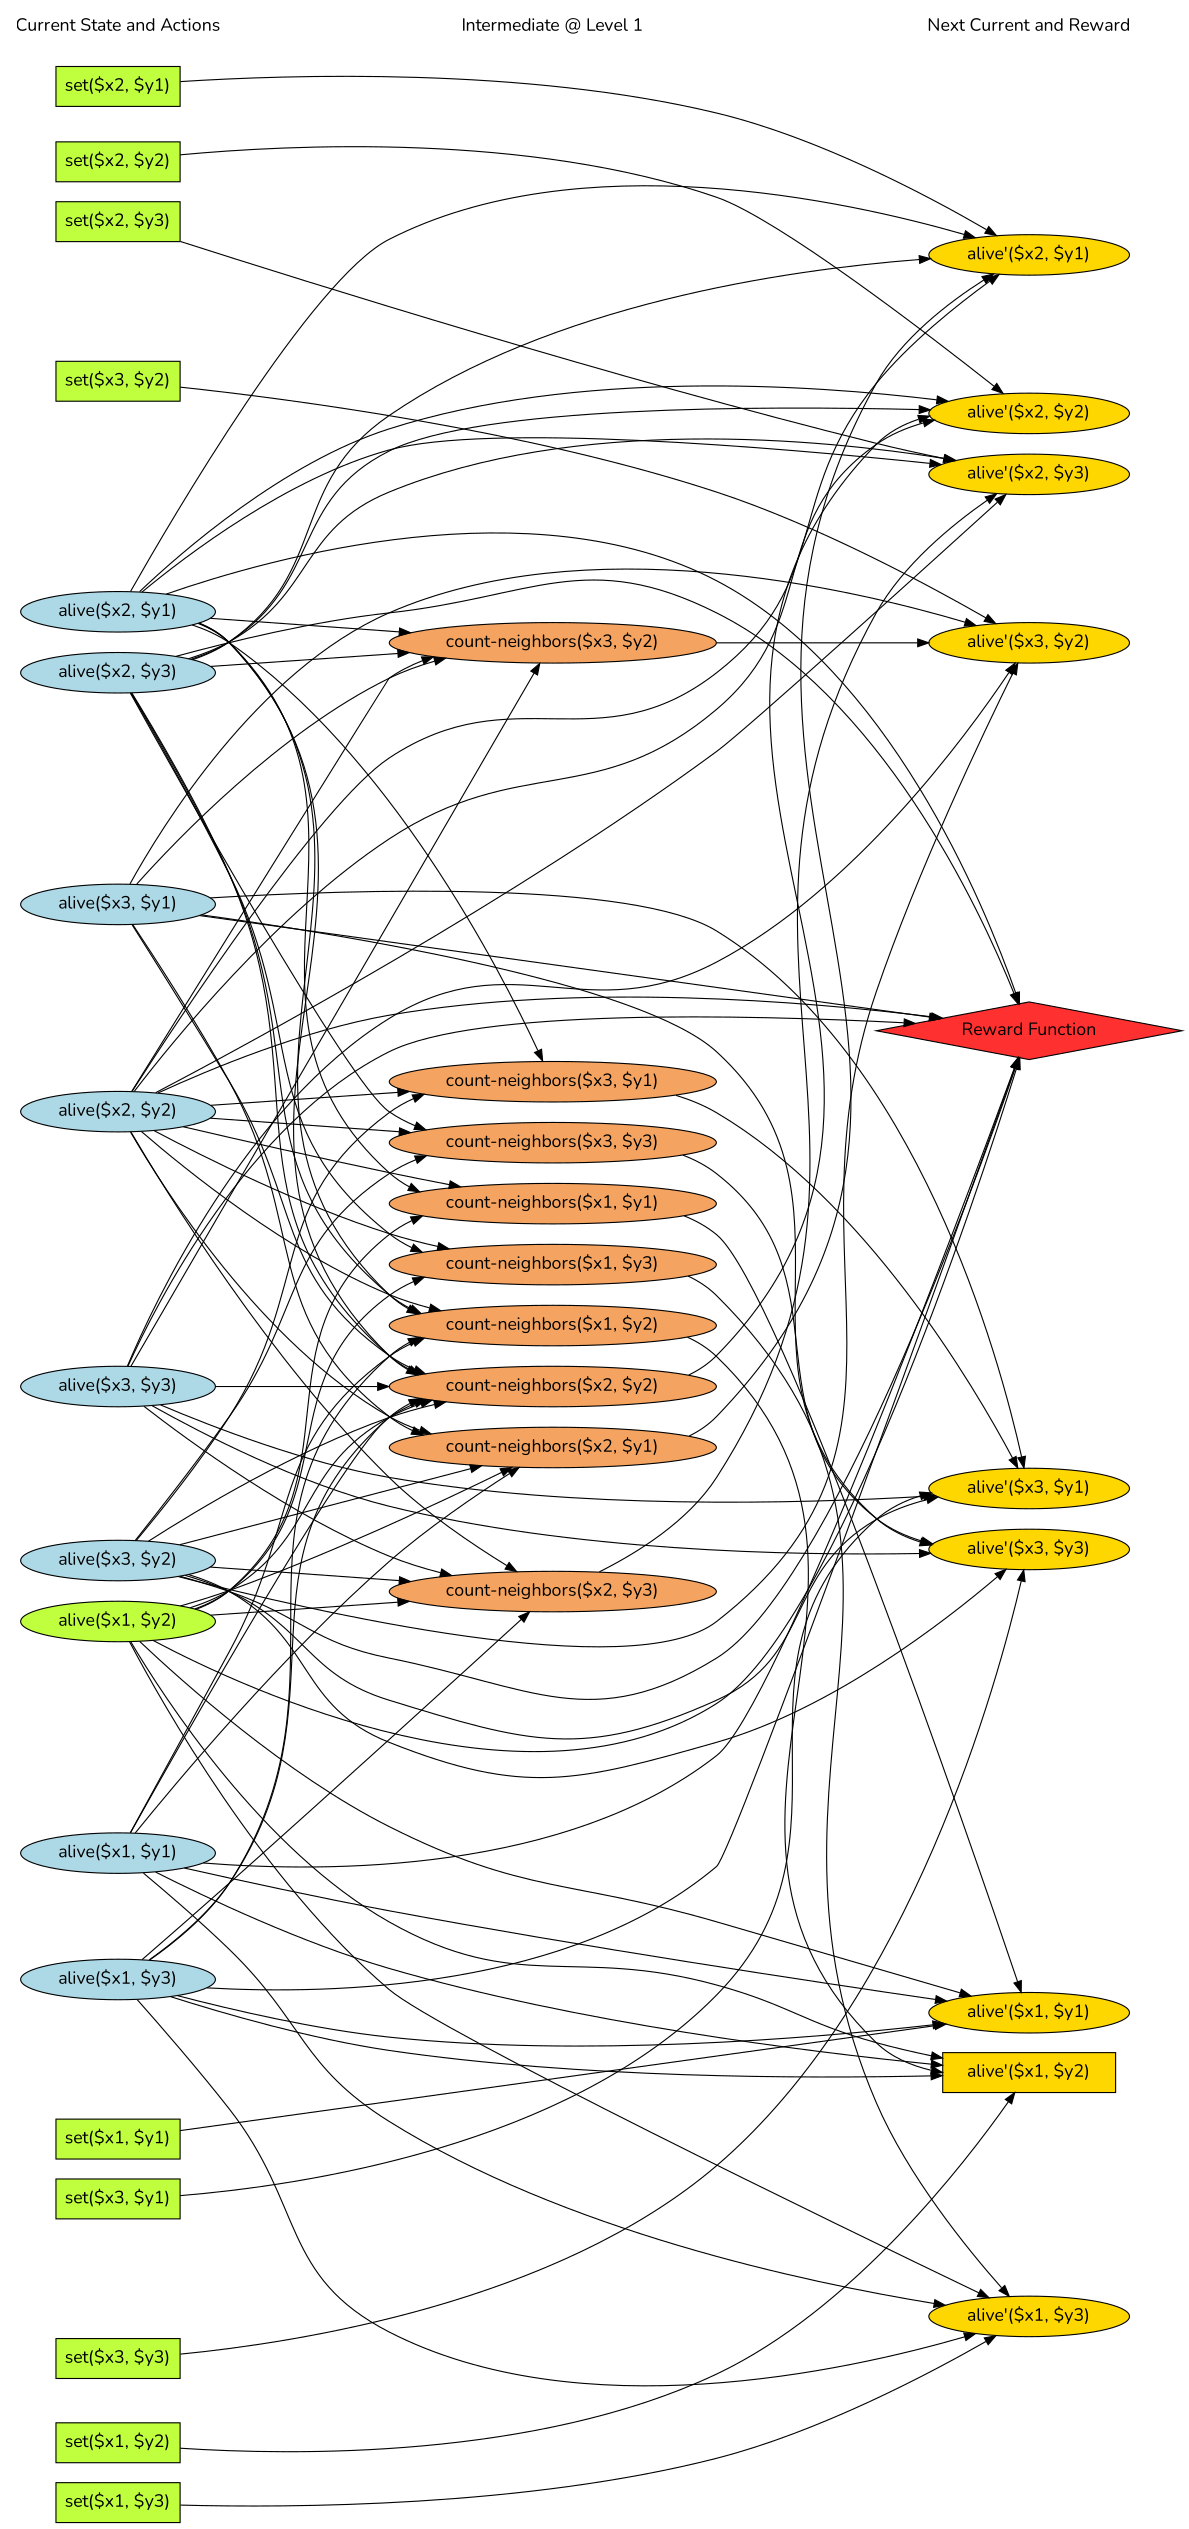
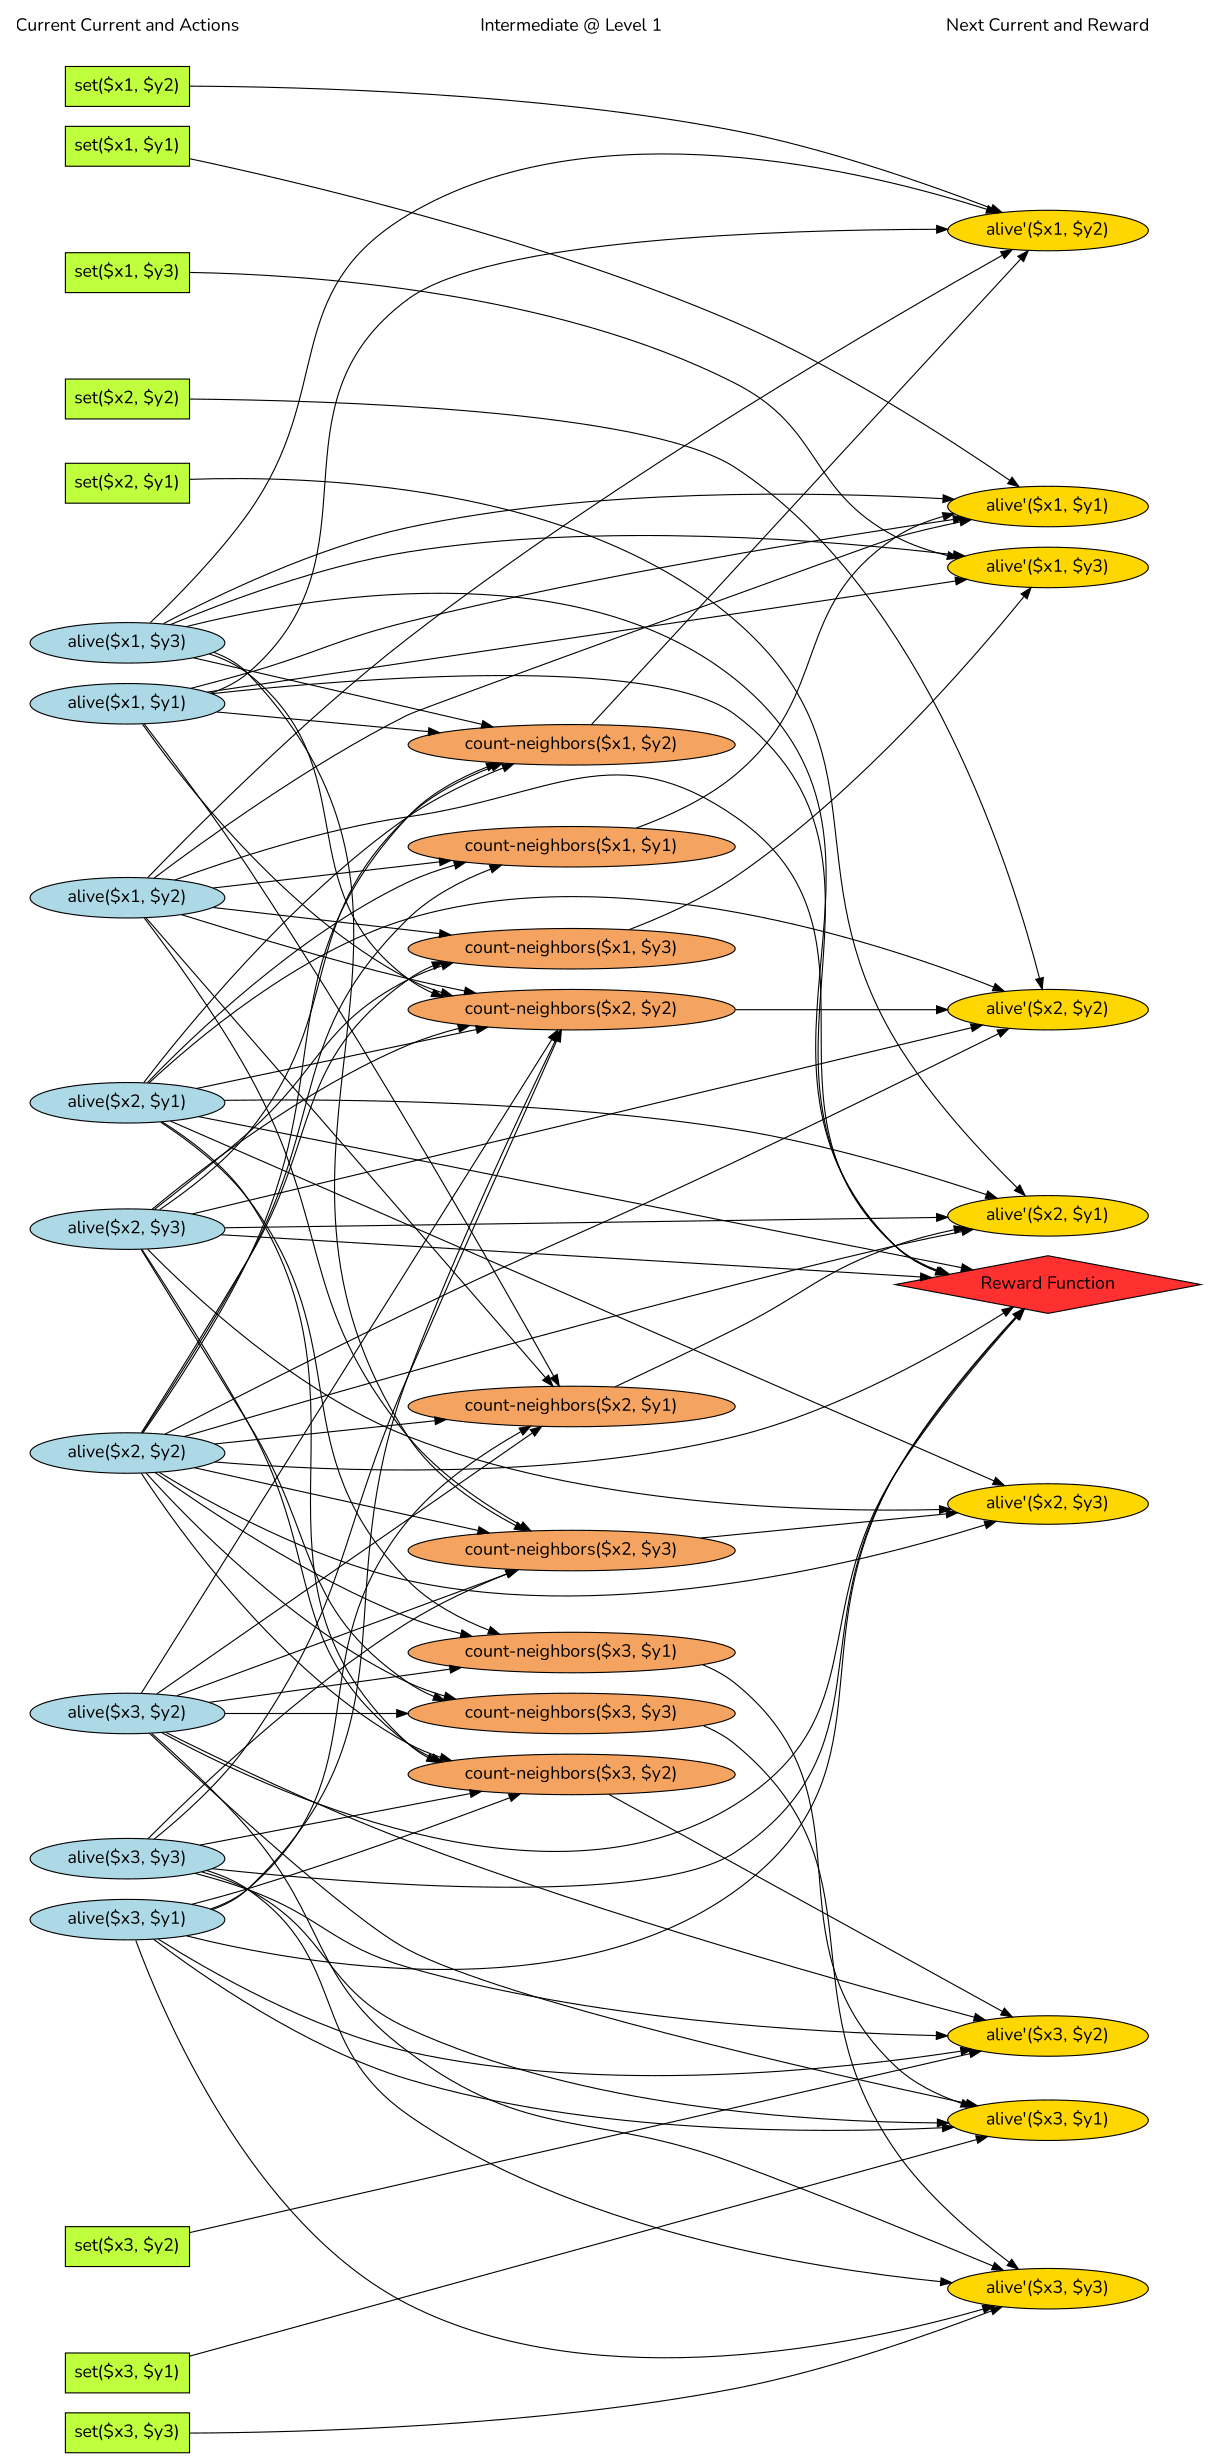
(118, 27) -> (127, 27)
(118, 222) -> none
(118, 1621) -> (127, 898)
(463, 2034) -> none
(1029, 2073) -> (1048, 231)
